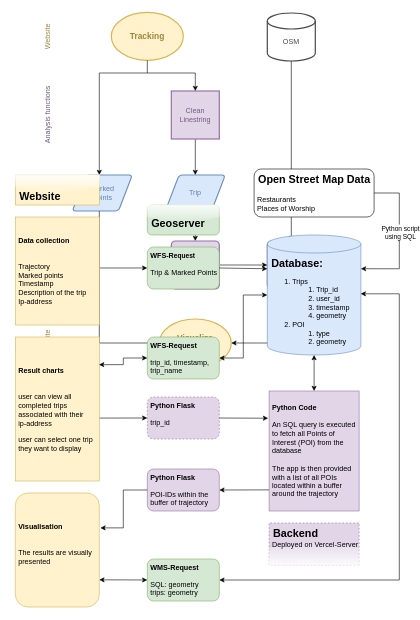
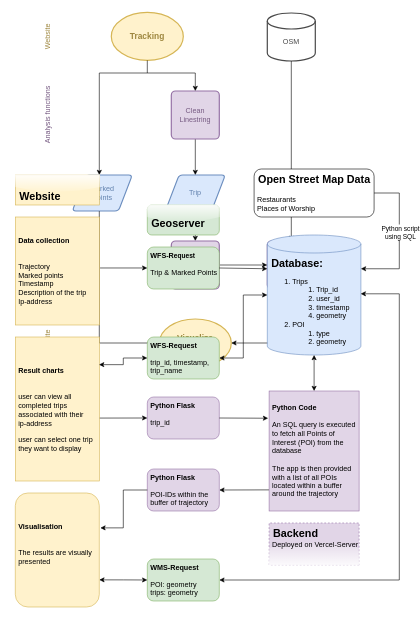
(195, 115) -> (195, 115)
(183, 418) -> (183, 418)
(176, 576) -> (176, 576)
